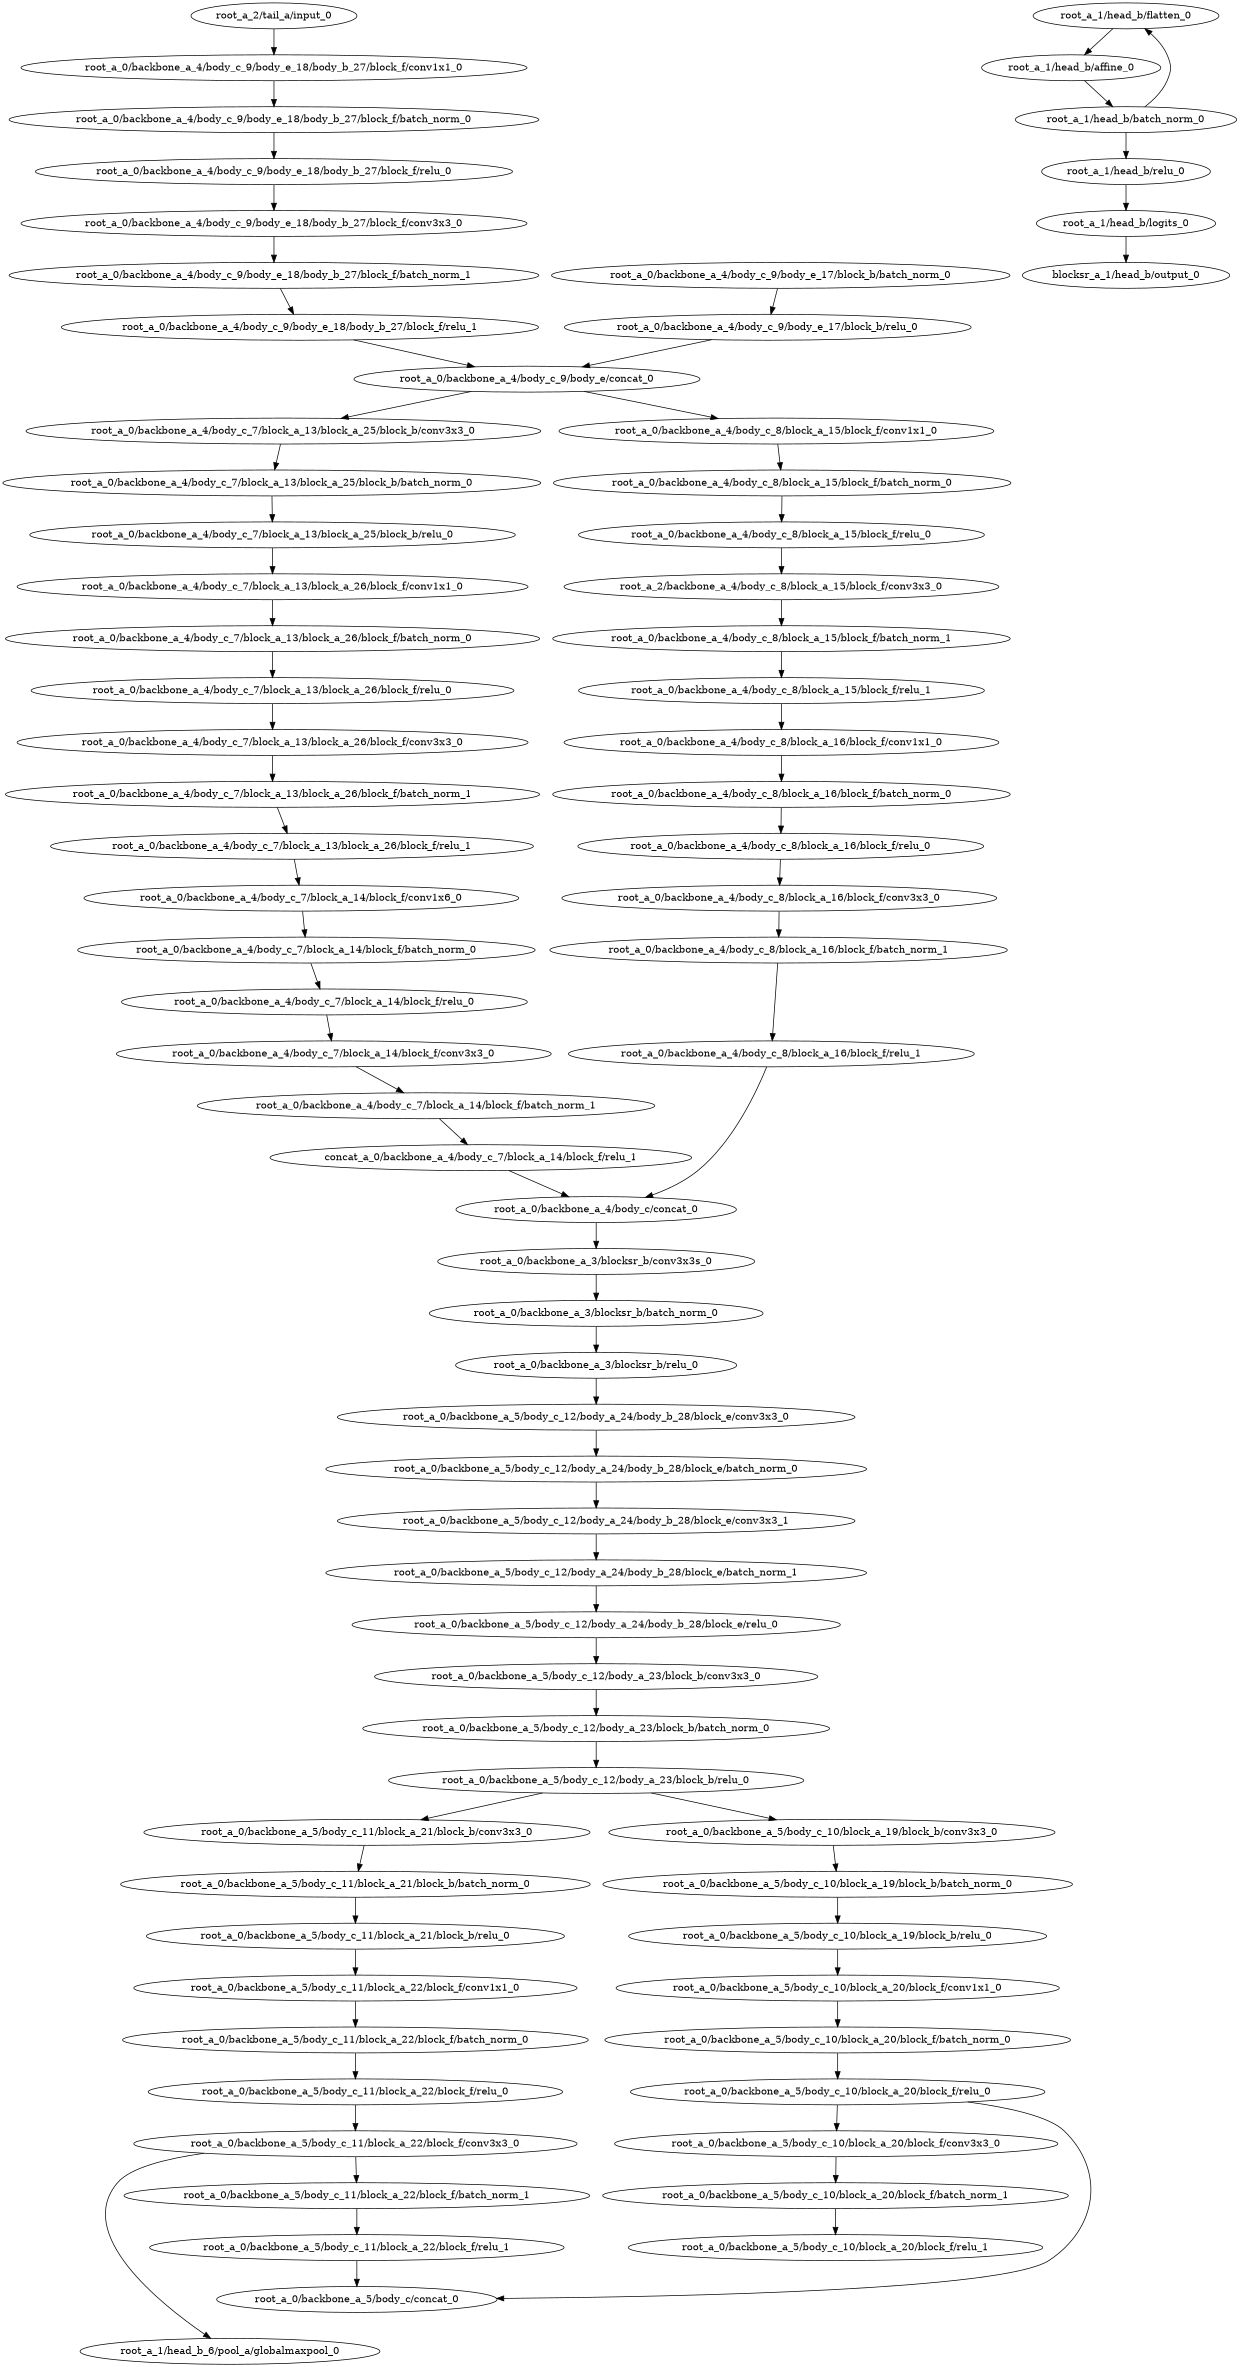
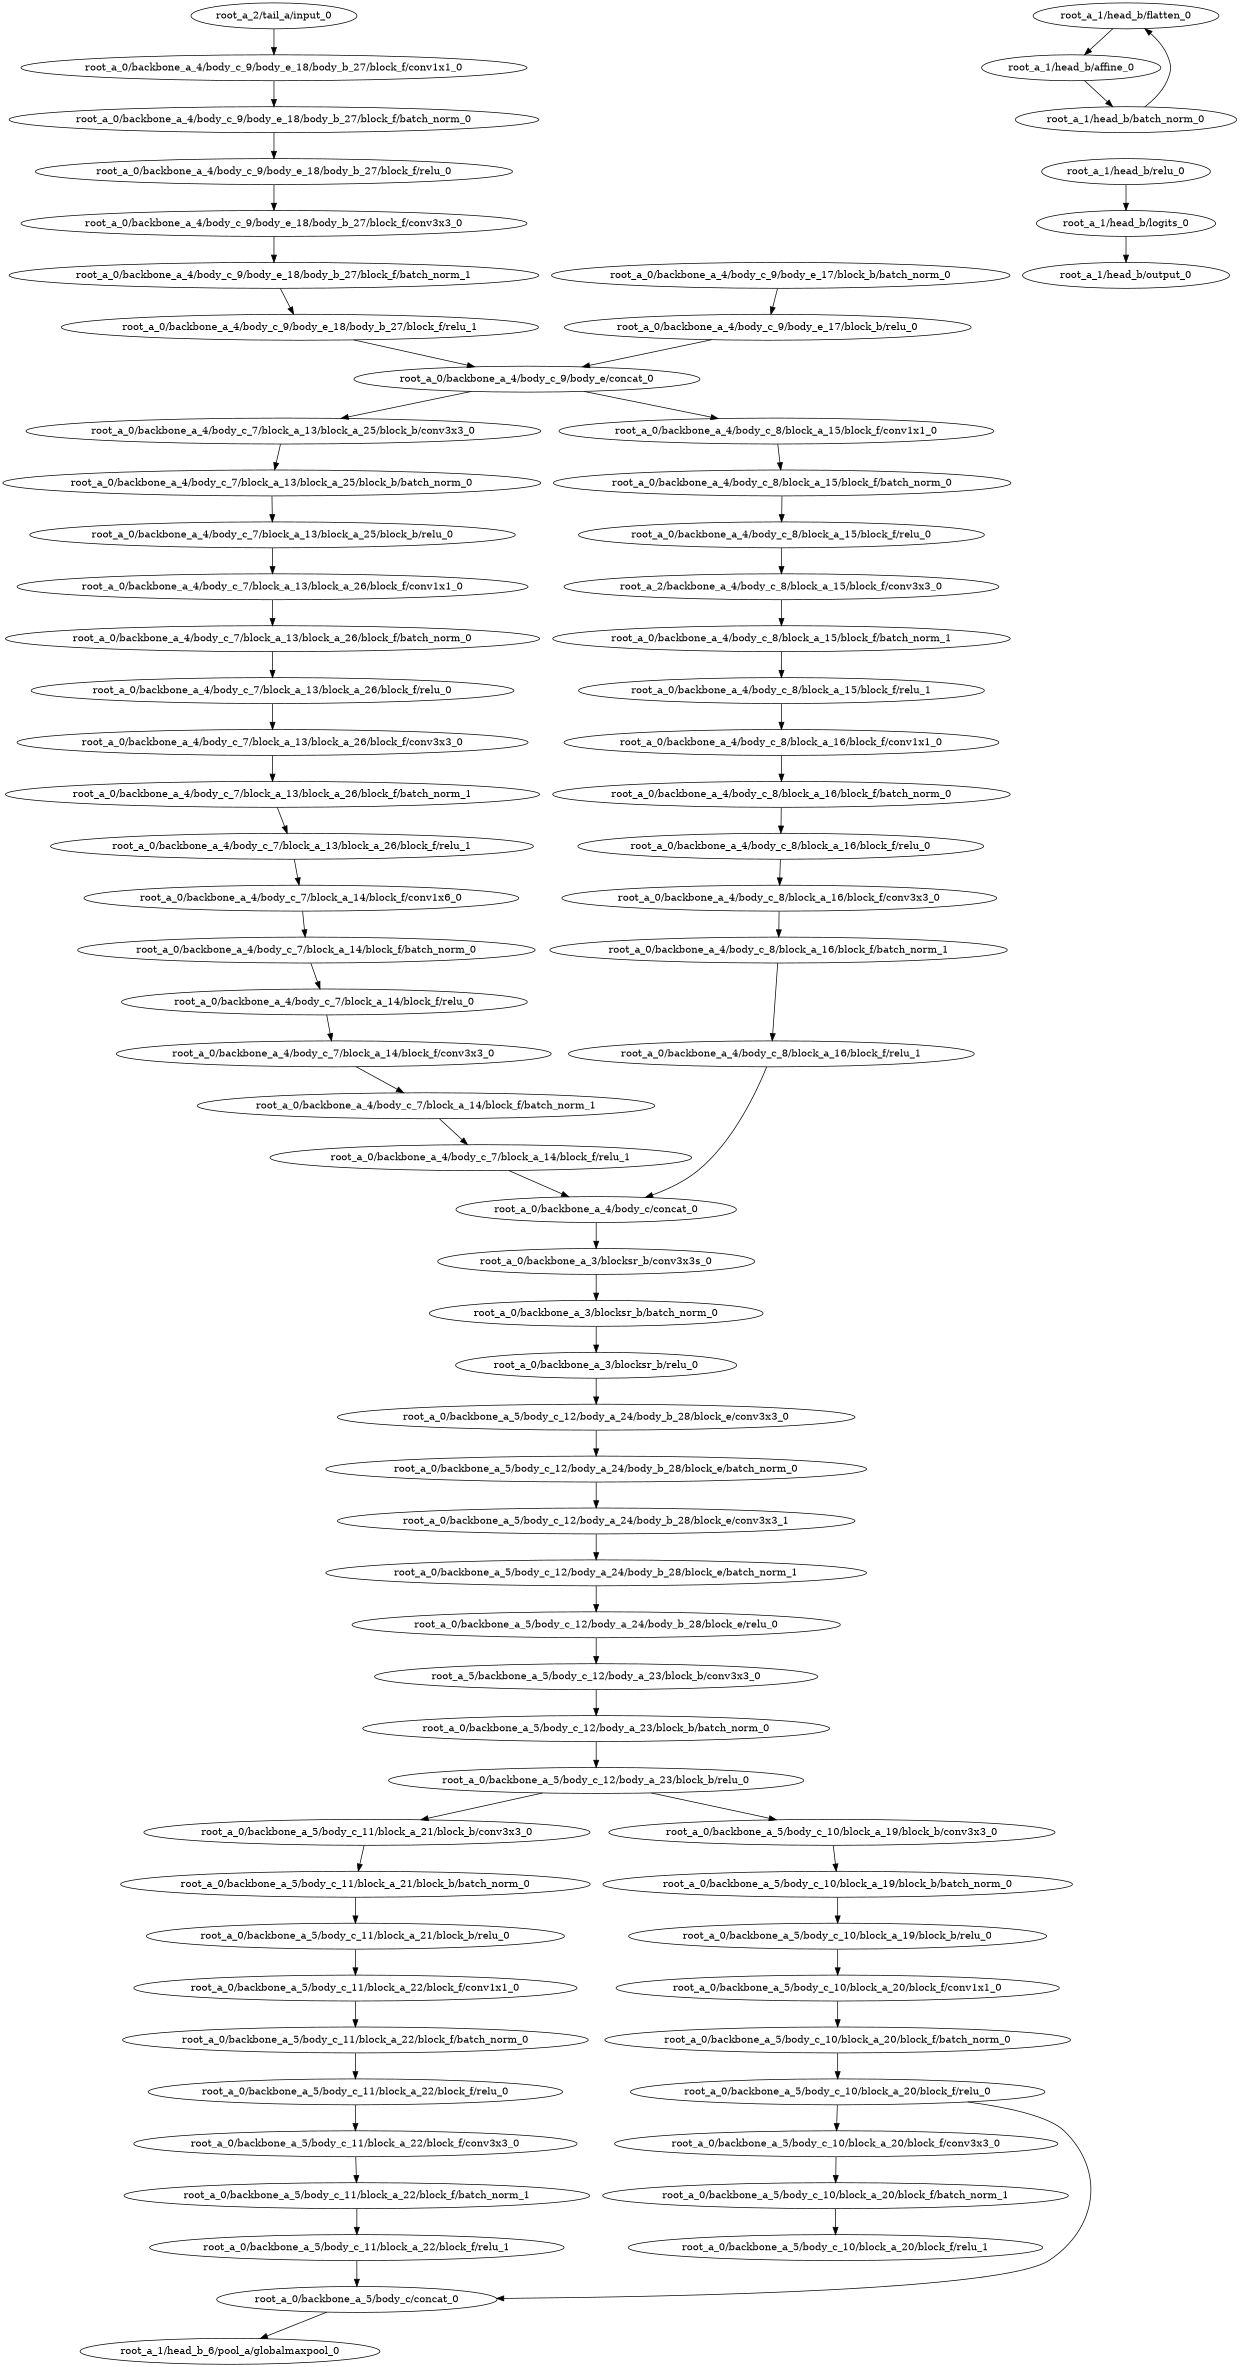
(1126, 142) -> none
(1126, 275) -> (1126, 275)
(481, 1158) -> (481, 1158)
(596, 1677) -> (596, 1677)
(109, 2231) -> (297, 2324)
